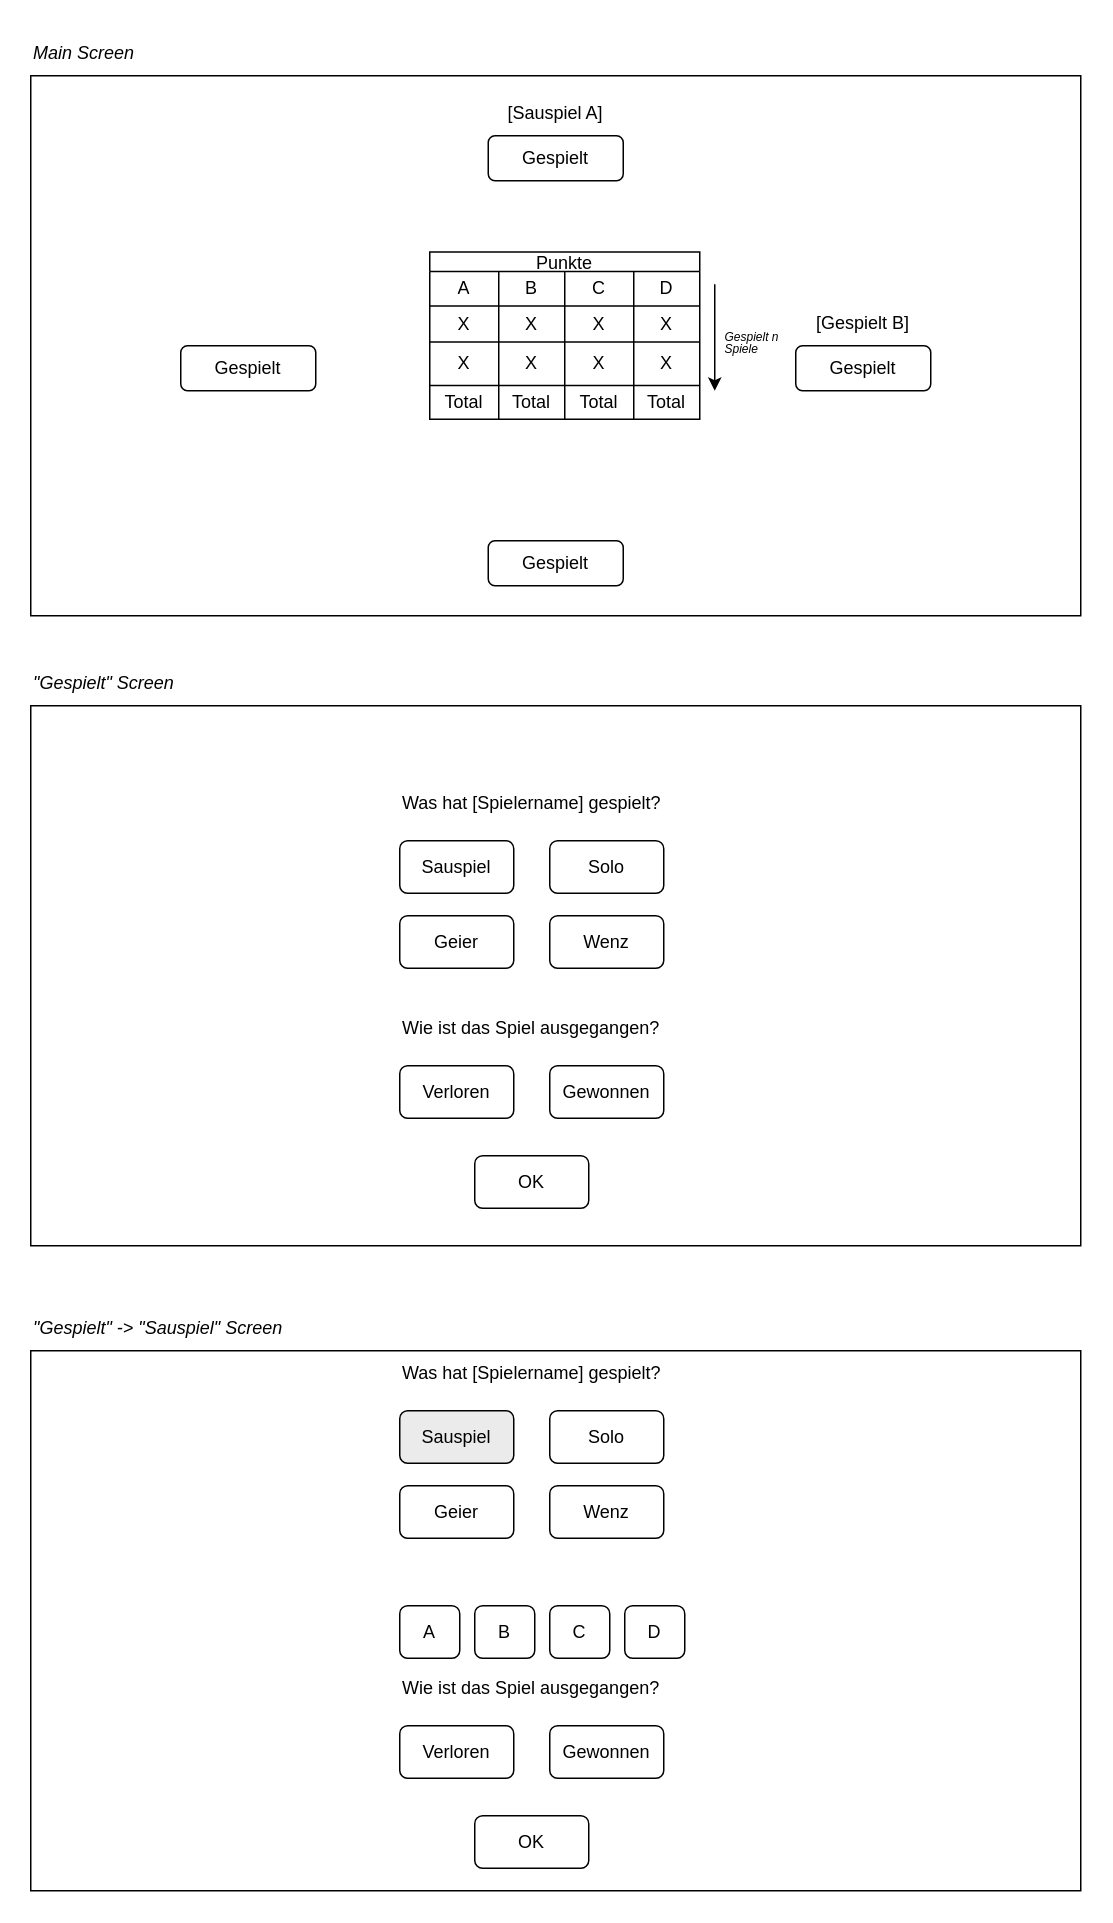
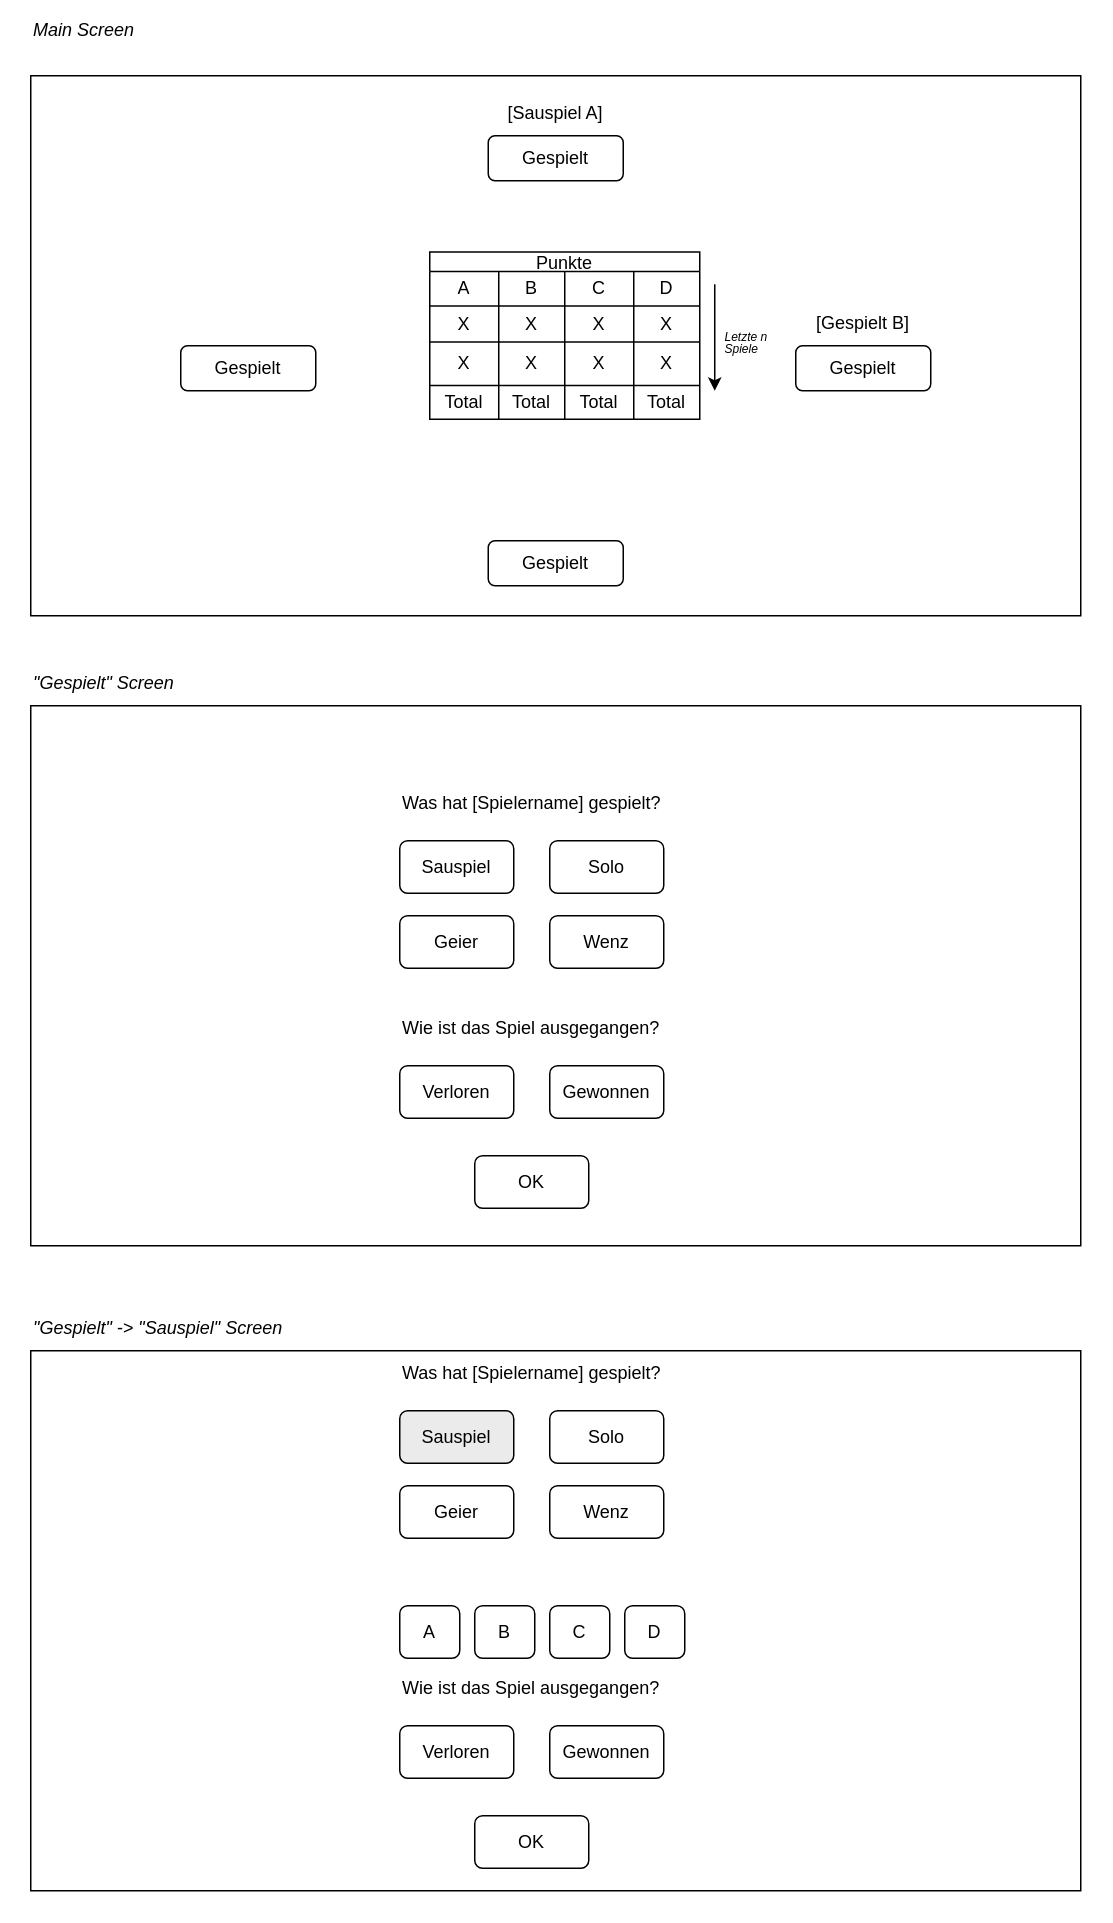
(98, 53) -> (98, 31)
(769, 338) -> (763, 338)
